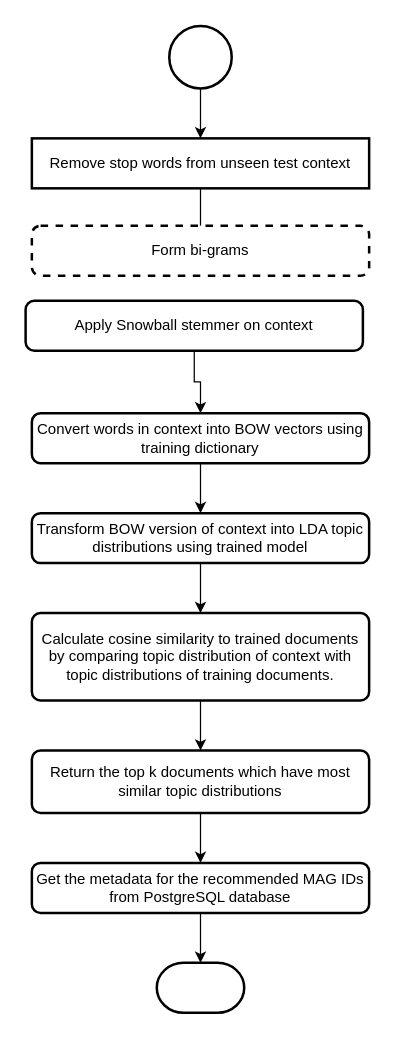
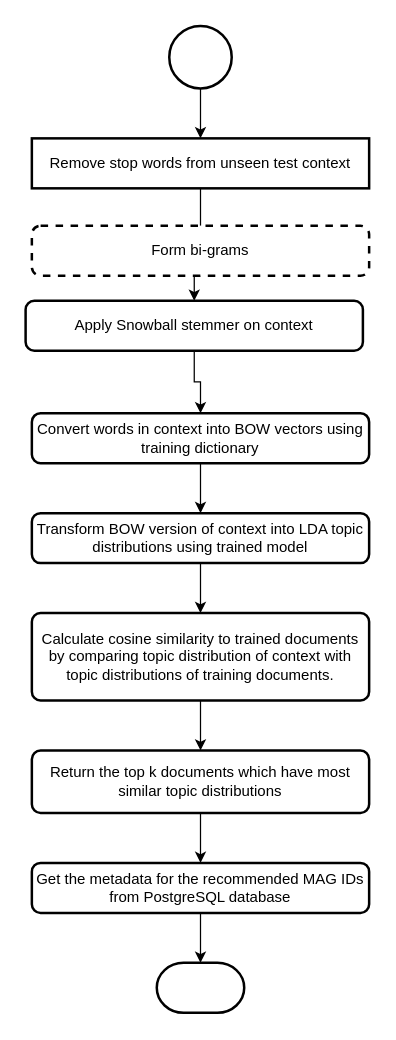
none -> (194, 283)
